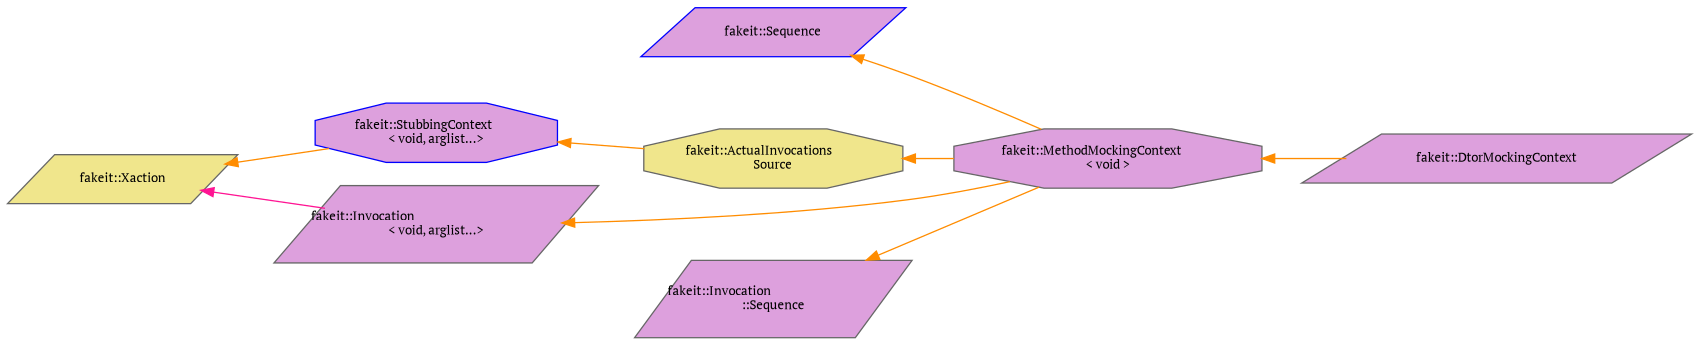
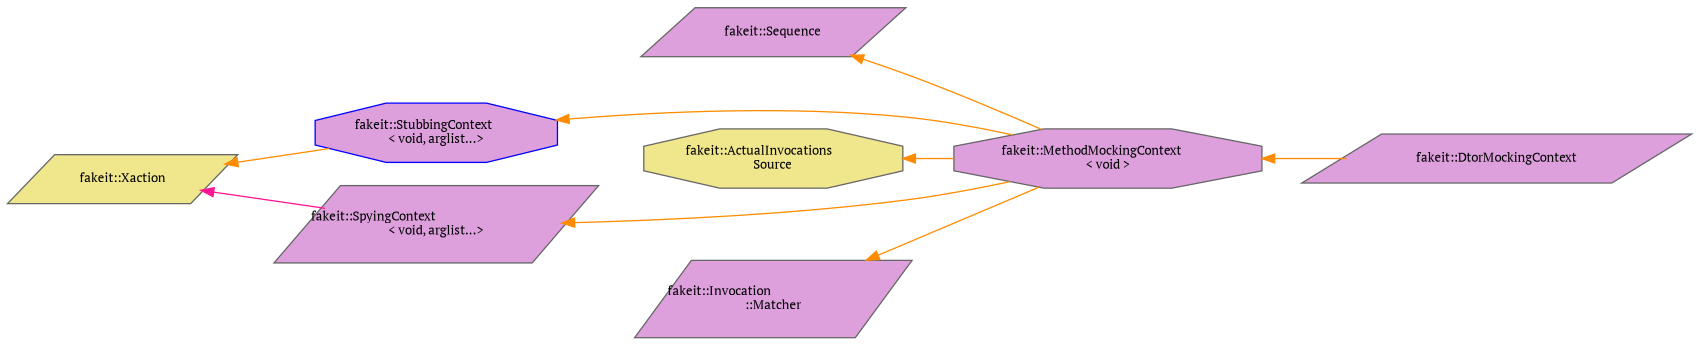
(773, 32) -> (773, 32)
(608, 146) -> (792, 111)
(436, 224) -> (436, 224)
(773, 299) -> (773, 299)
